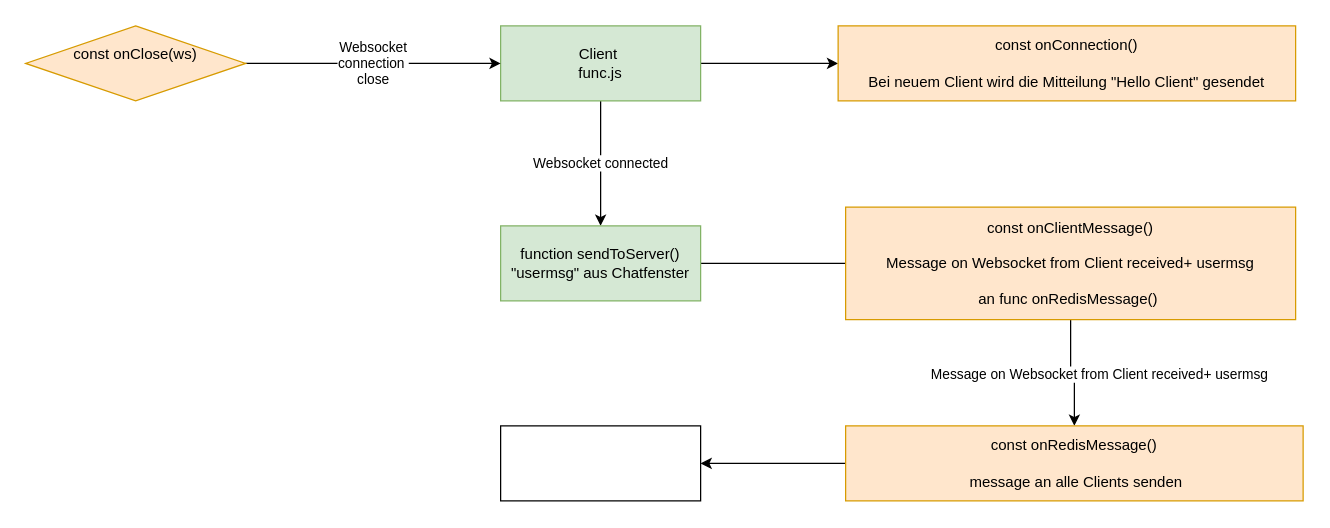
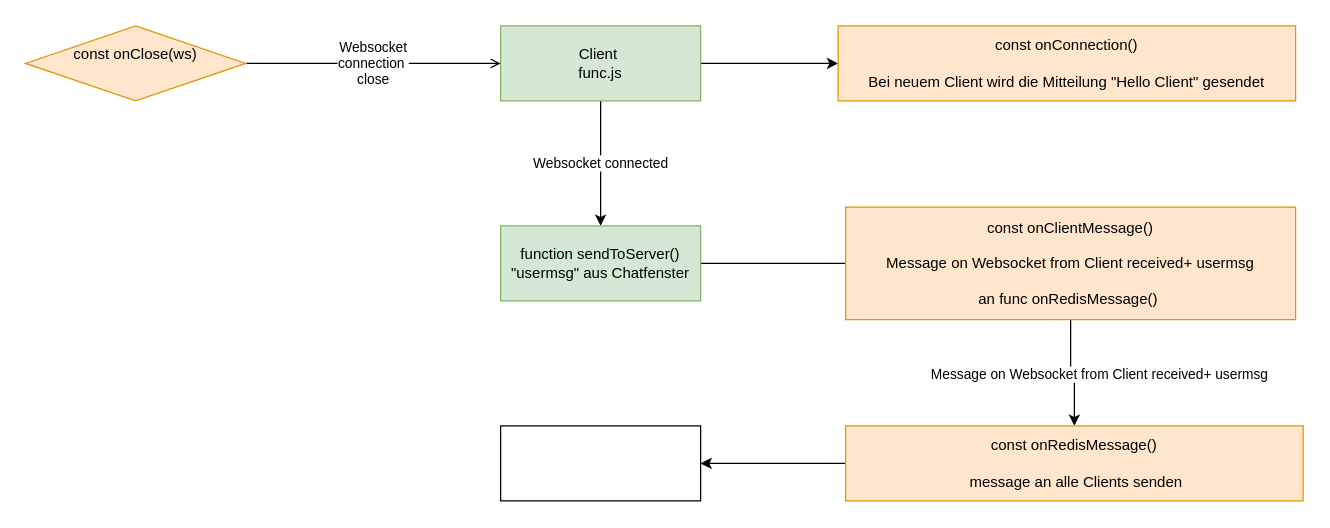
(491, 63) -> (493, 63)
